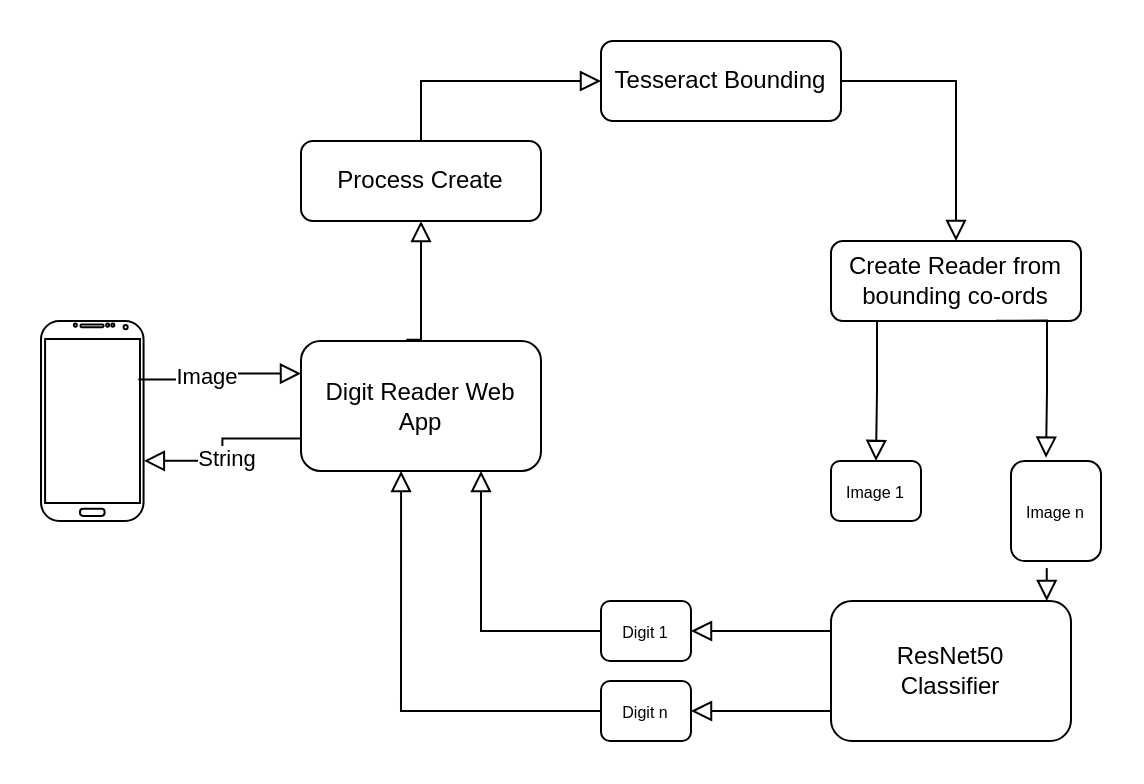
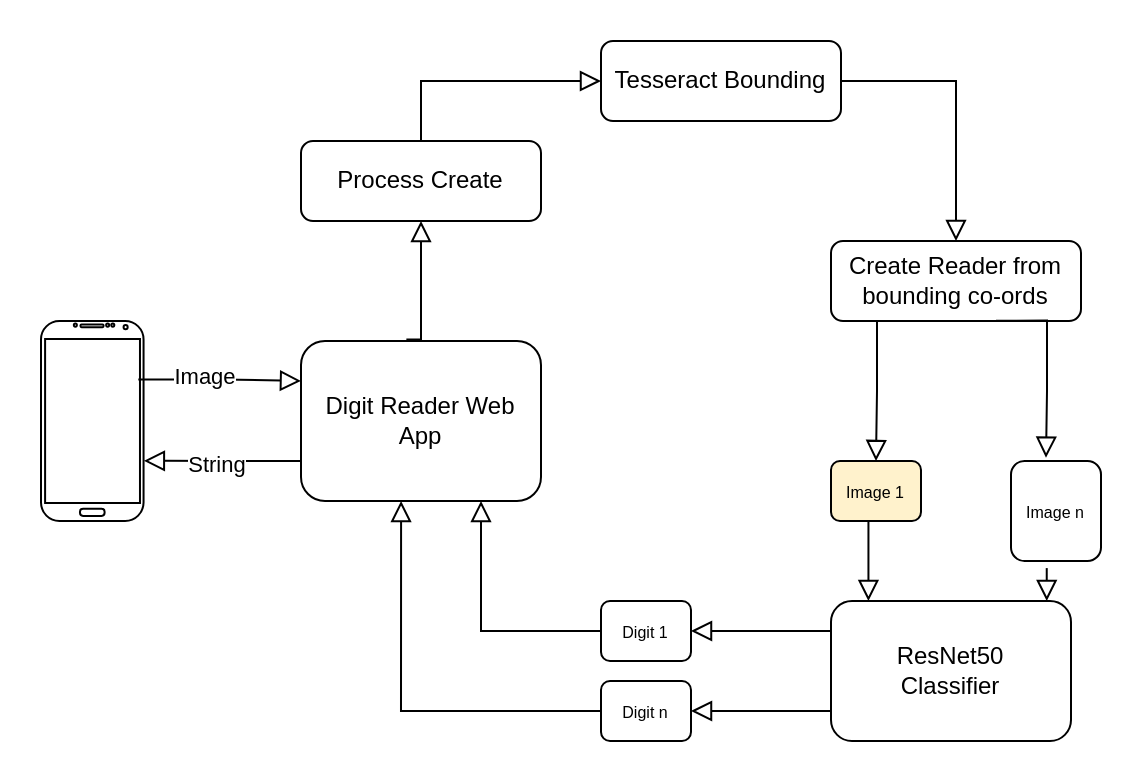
(421, 406) -> (421, 421)
(876, 491) -> (876, 491)
none -> (868, 551)
